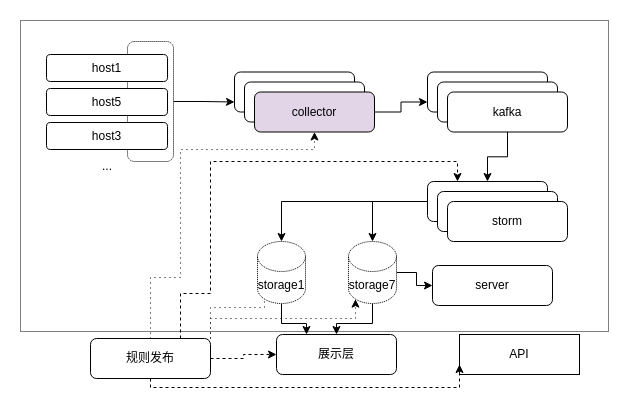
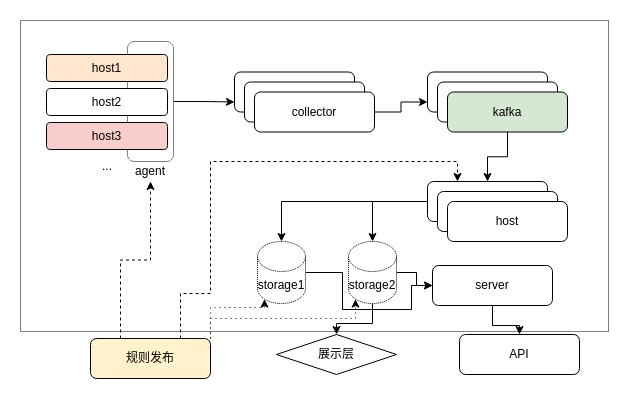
(107, 68) -> (107, 68)
(107, 103) -> (107, 103)
(315, 112) -> (315, 112)
(508, 112) -> (508, 112)
(107, 136) -> (107, 136)
(315, 140) -> none
none -> (151, 172)
(508, 222) -> (508, 222)
none -> (133, 260)
(373, 286) -> (373, 286)
(264, 306) -> (263, 308)
none -> (353, 310)
(286, 324) -> none
none -> (497, 326)
(337, 355) -> (337, 355)
(520, 355) -> (520, 355)
(151, 359) -> (151, 359)
(242, 359) -> none
(309, 388) -> none
